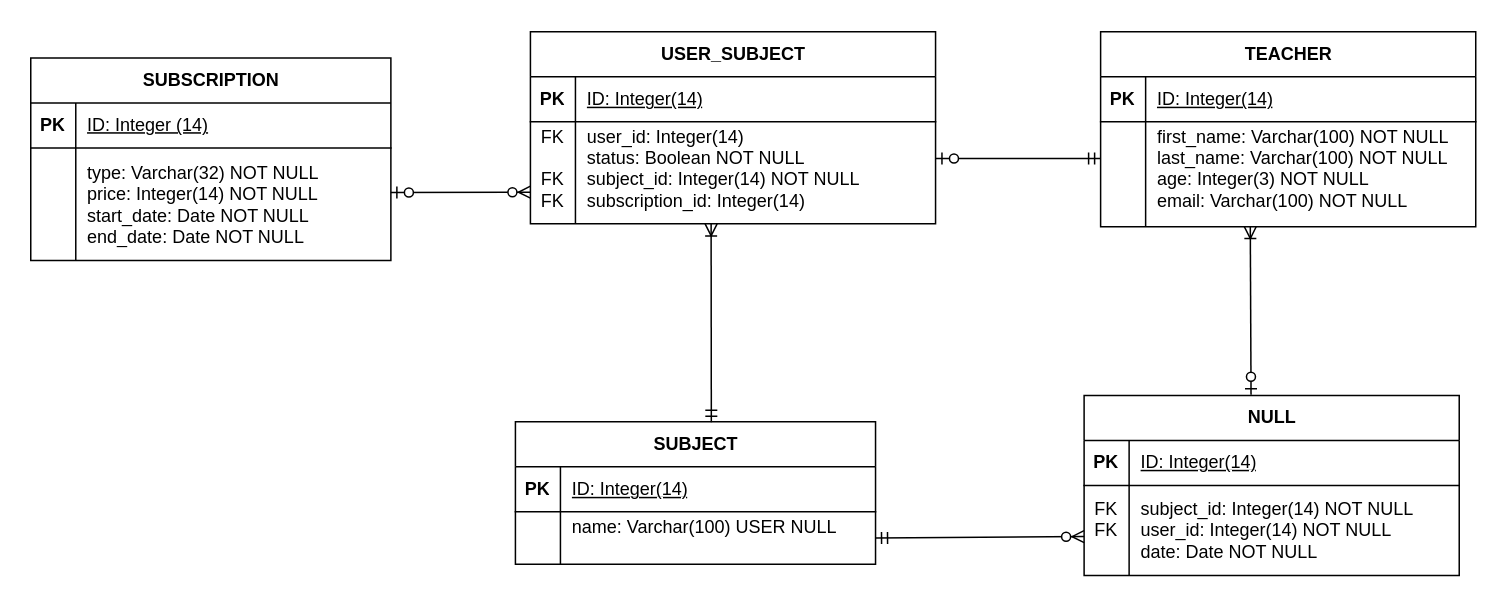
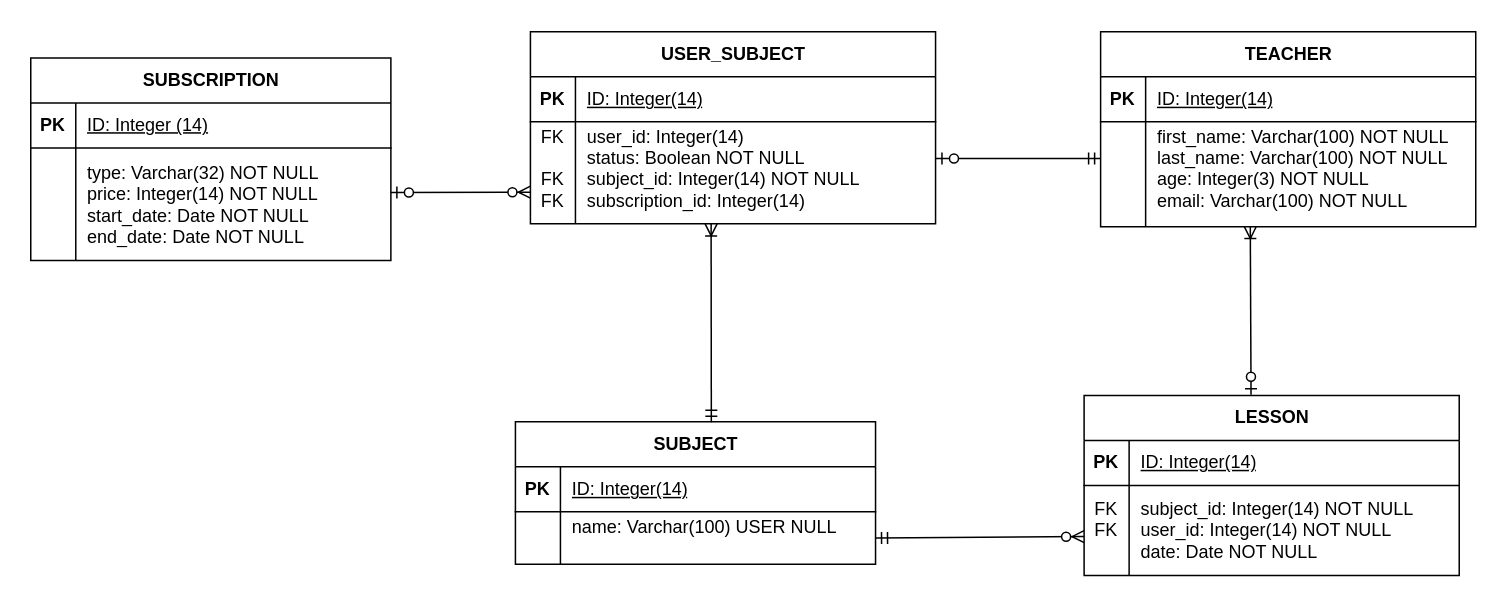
(1272, 418) -> (1272, 418)
